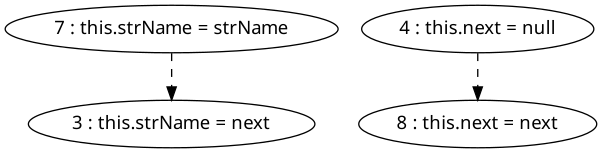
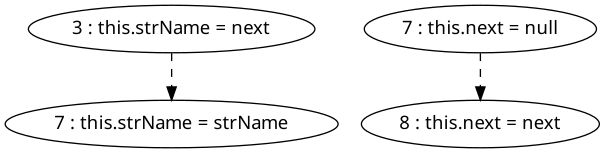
(478, 29) -> (480, 29)
(172, 70) -> (172, 70)
